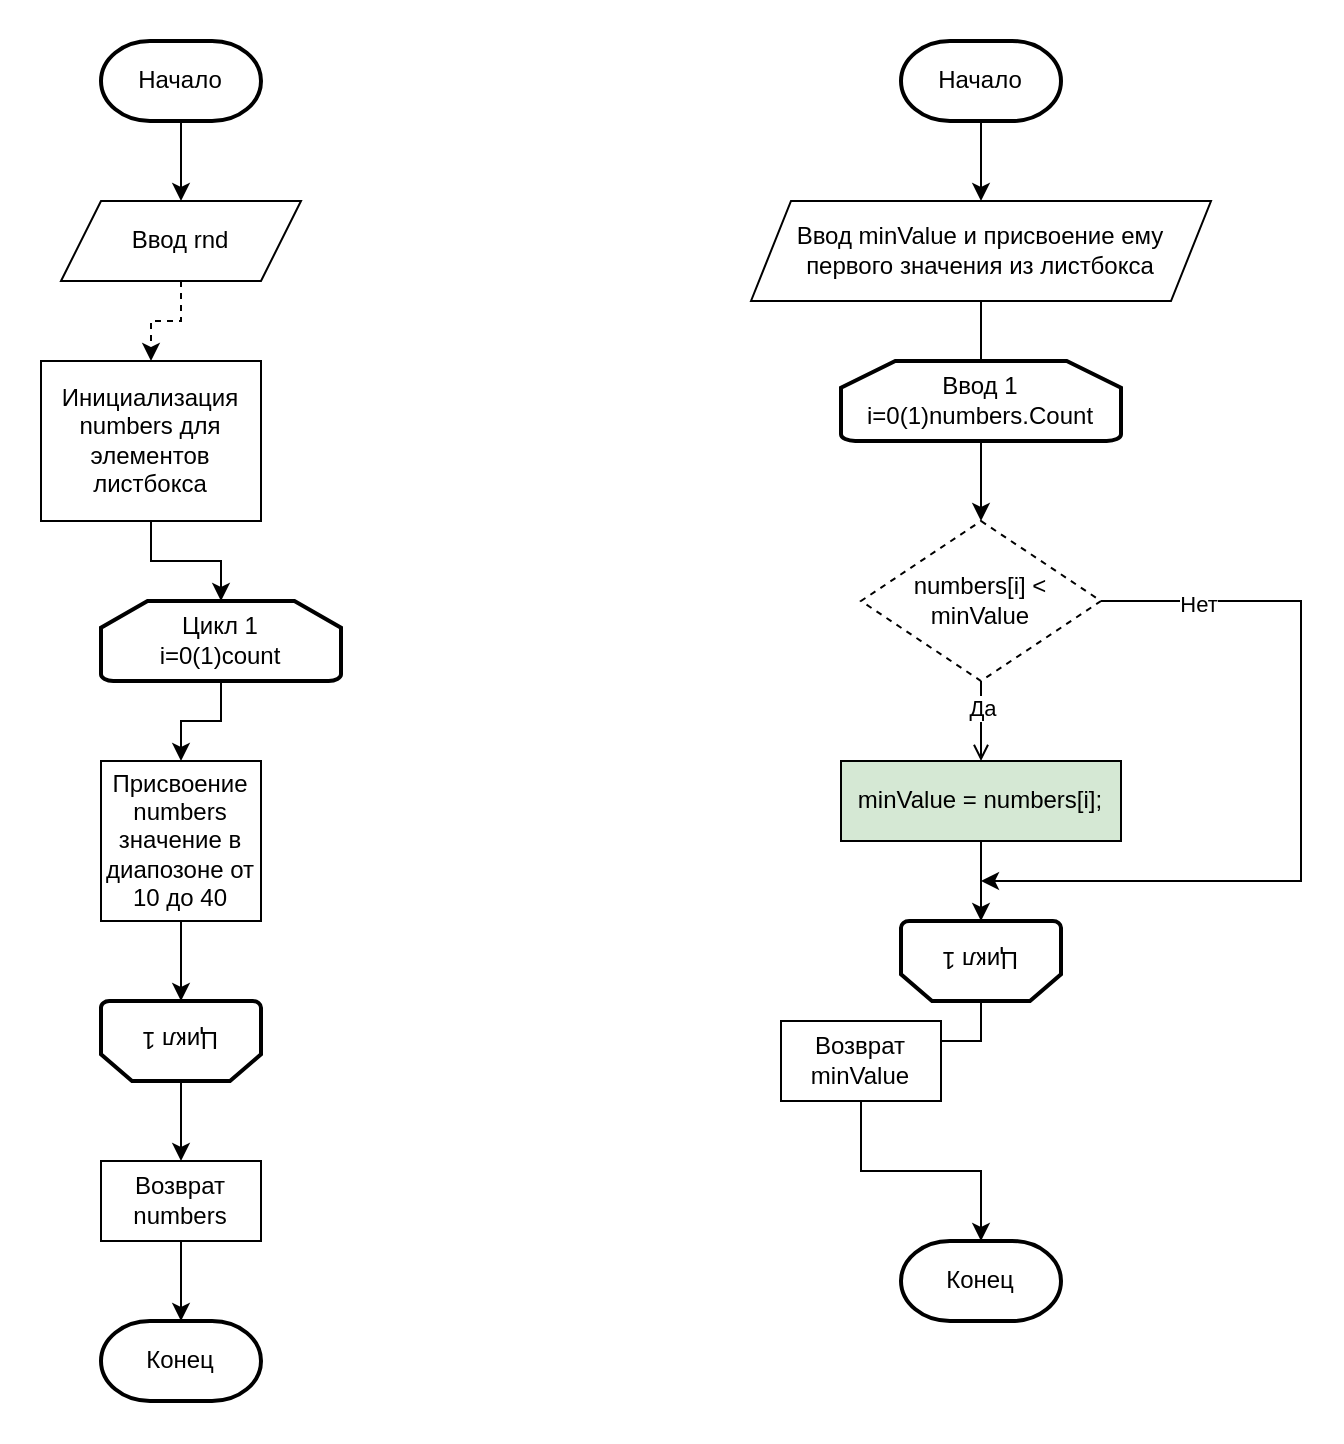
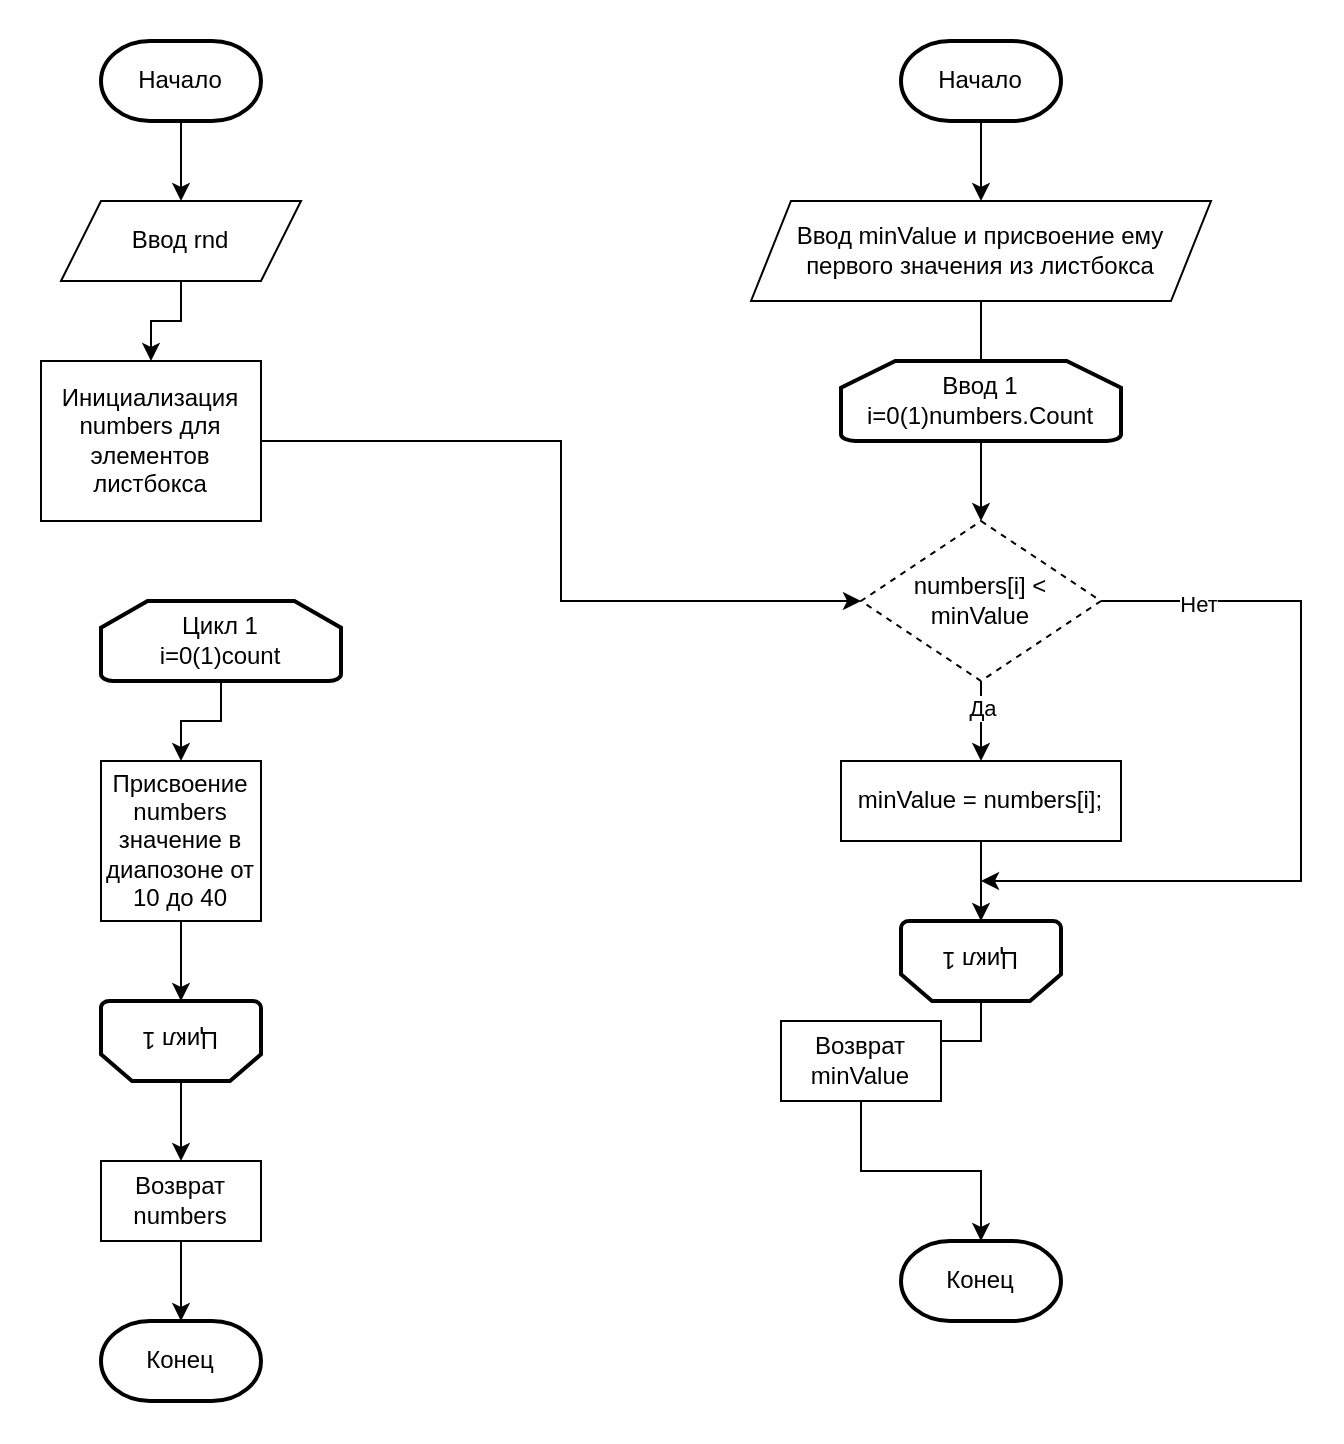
(171, 321) -> (171, 321)
(179, 561) -> (561, 514)
(981, 748) -> (981, 746)
(981, 801) -> (981, 801)
